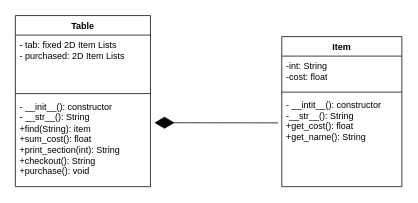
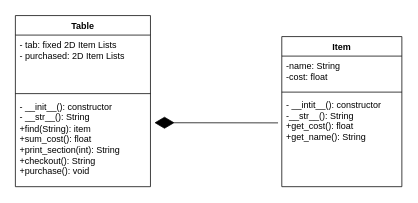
(313, 72) -> (315, 72)
